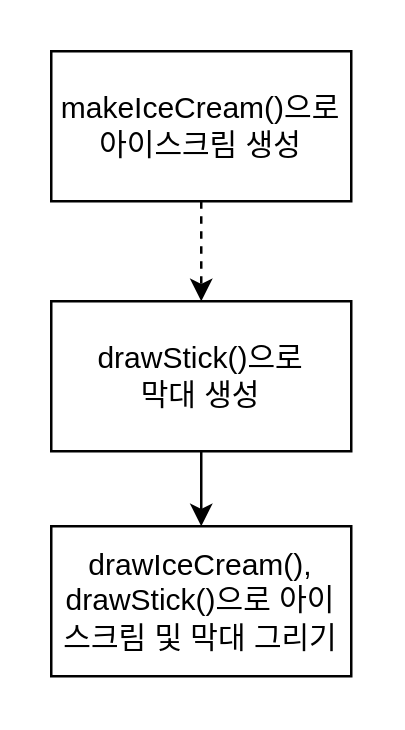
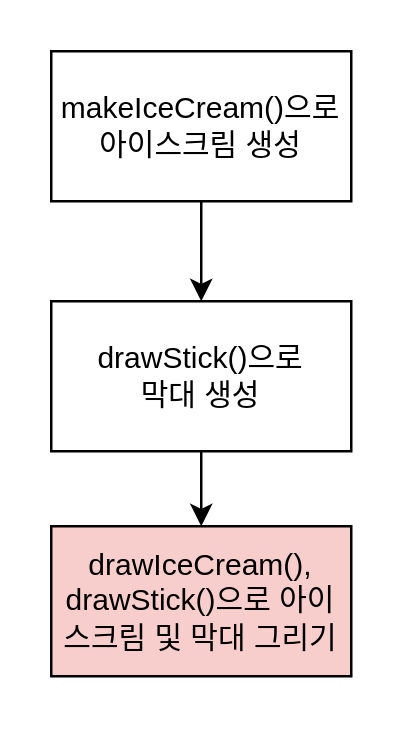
(201, 242) -> (201, 242)
(201, 601) -> (201, 601)
